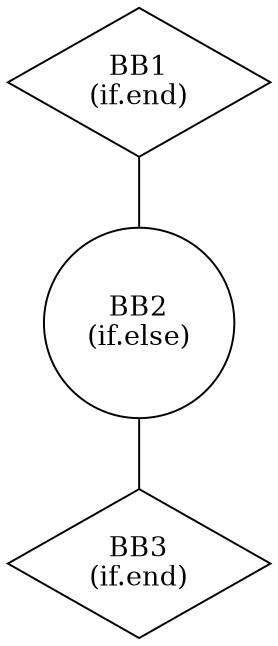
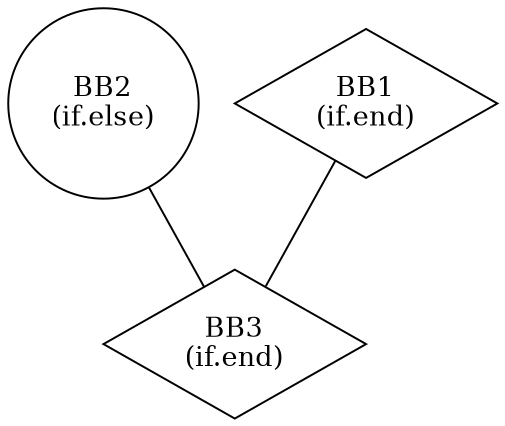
(139, 192) -> (301, 224)
